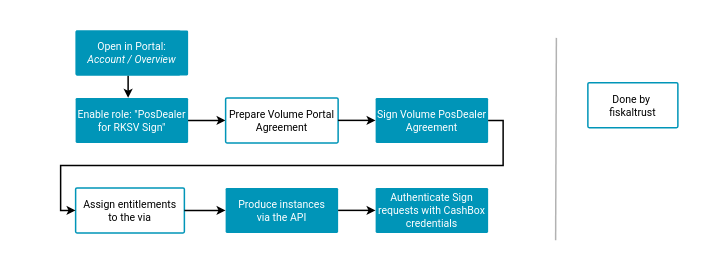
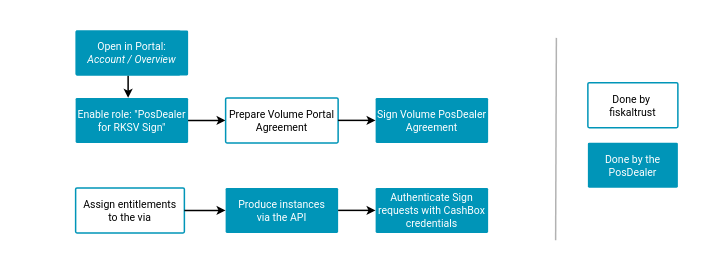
(286, 165) -> none
none -> (633, 165)
